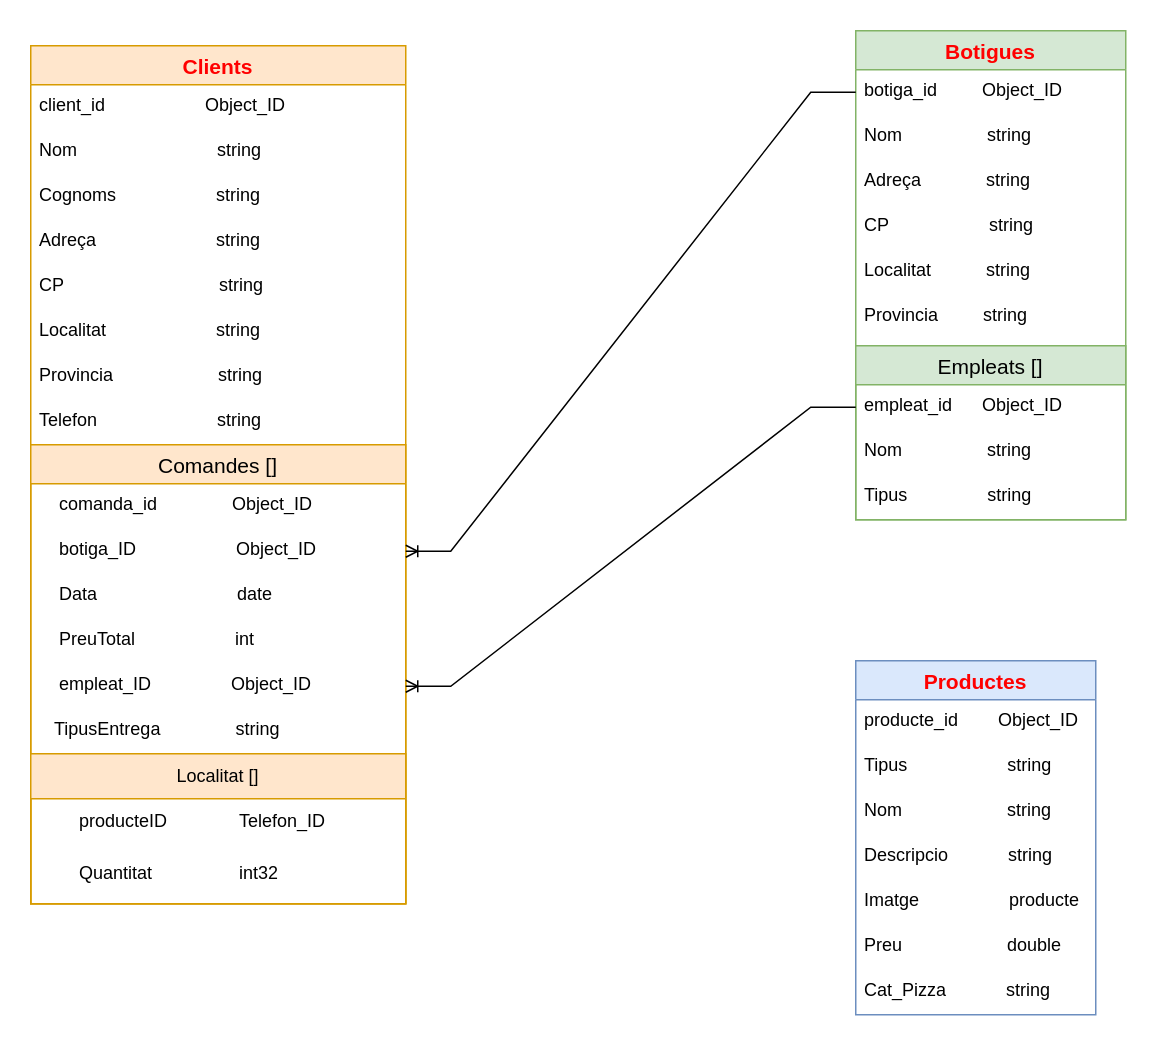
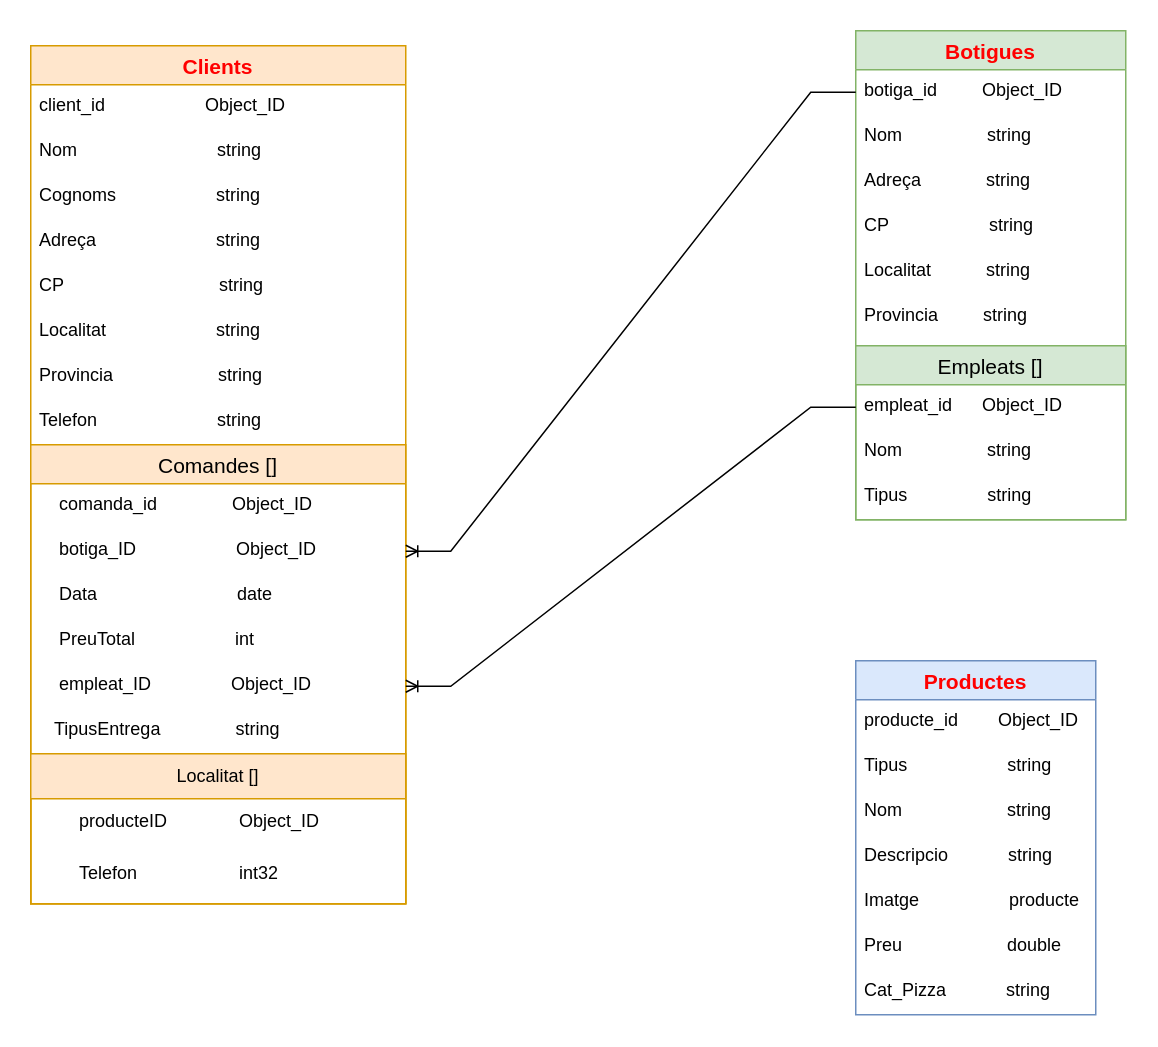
(148, 821) -> (146, 821)
(128, 874) -> (118, 874)
